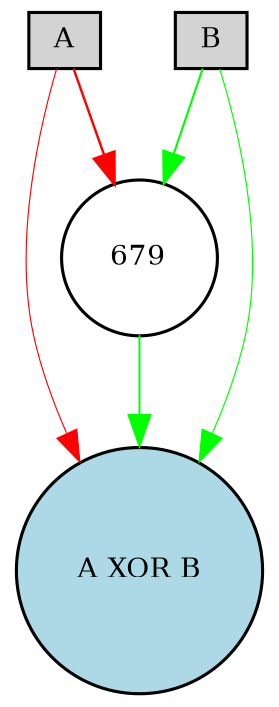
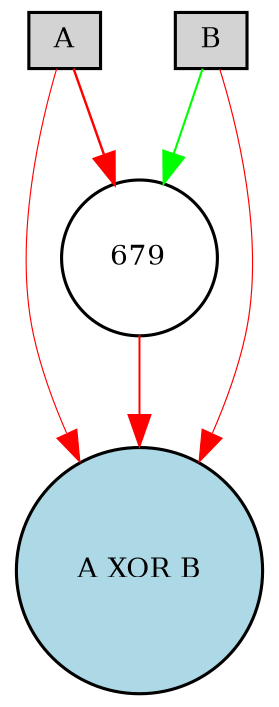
(252, 252) -> (252, 252)
(139, 375) -> (139, 375)
